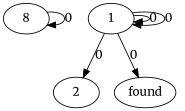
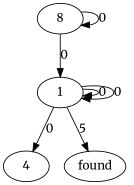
none -> (60, 51)
(134, 56) -> (83, 129)
(76, 92) -> (26, 166)
